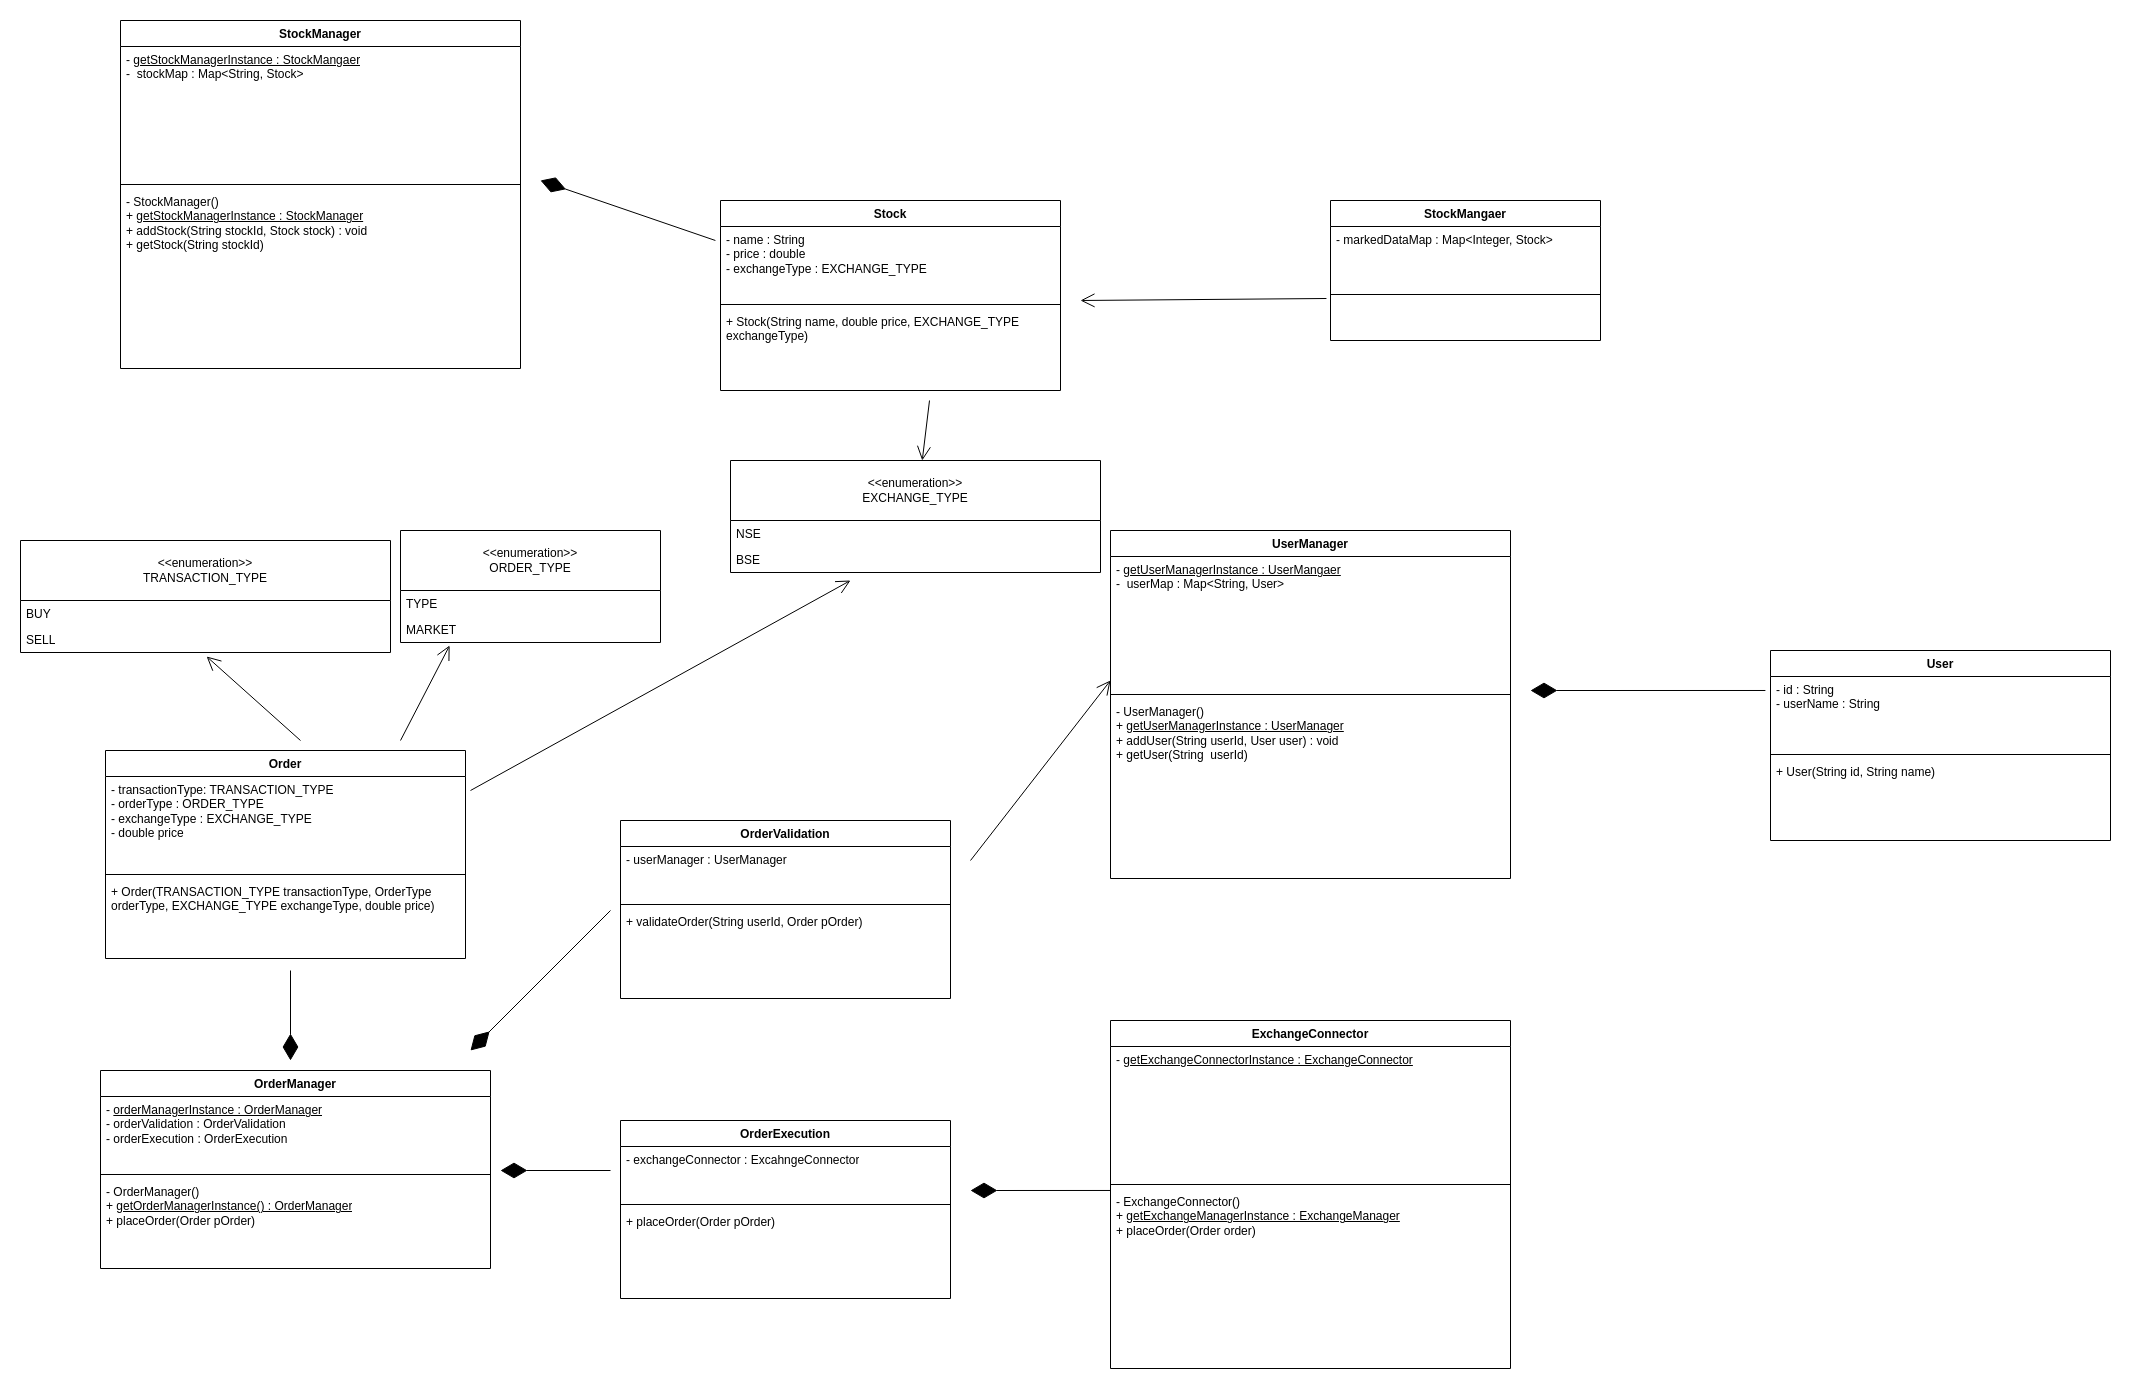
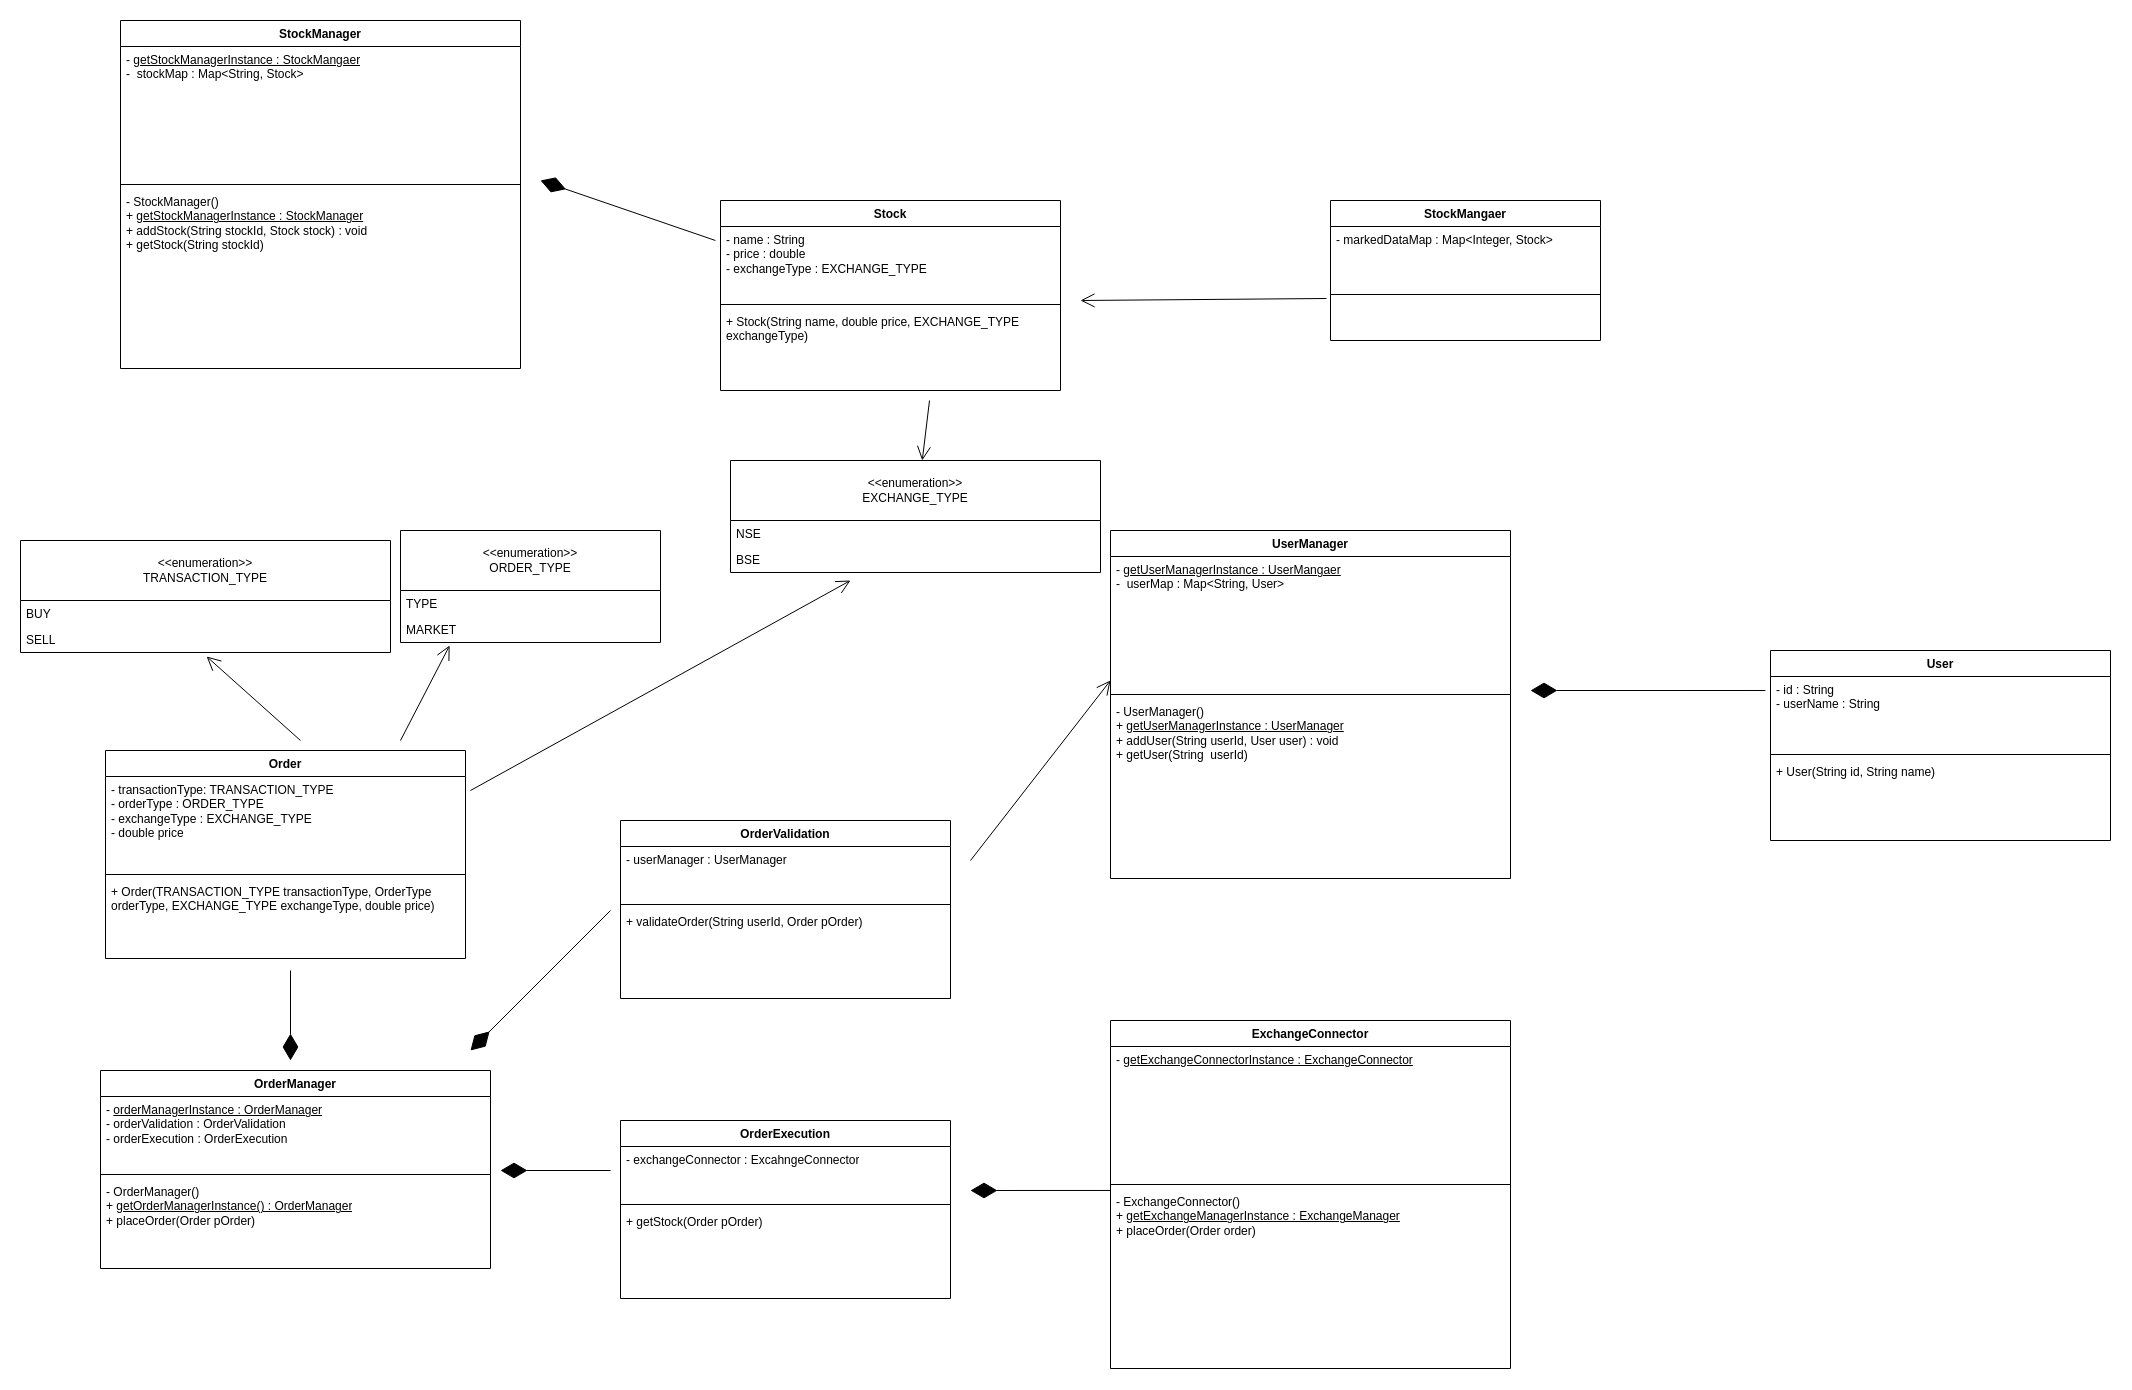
(709, 1223) -> (704, 1223)
